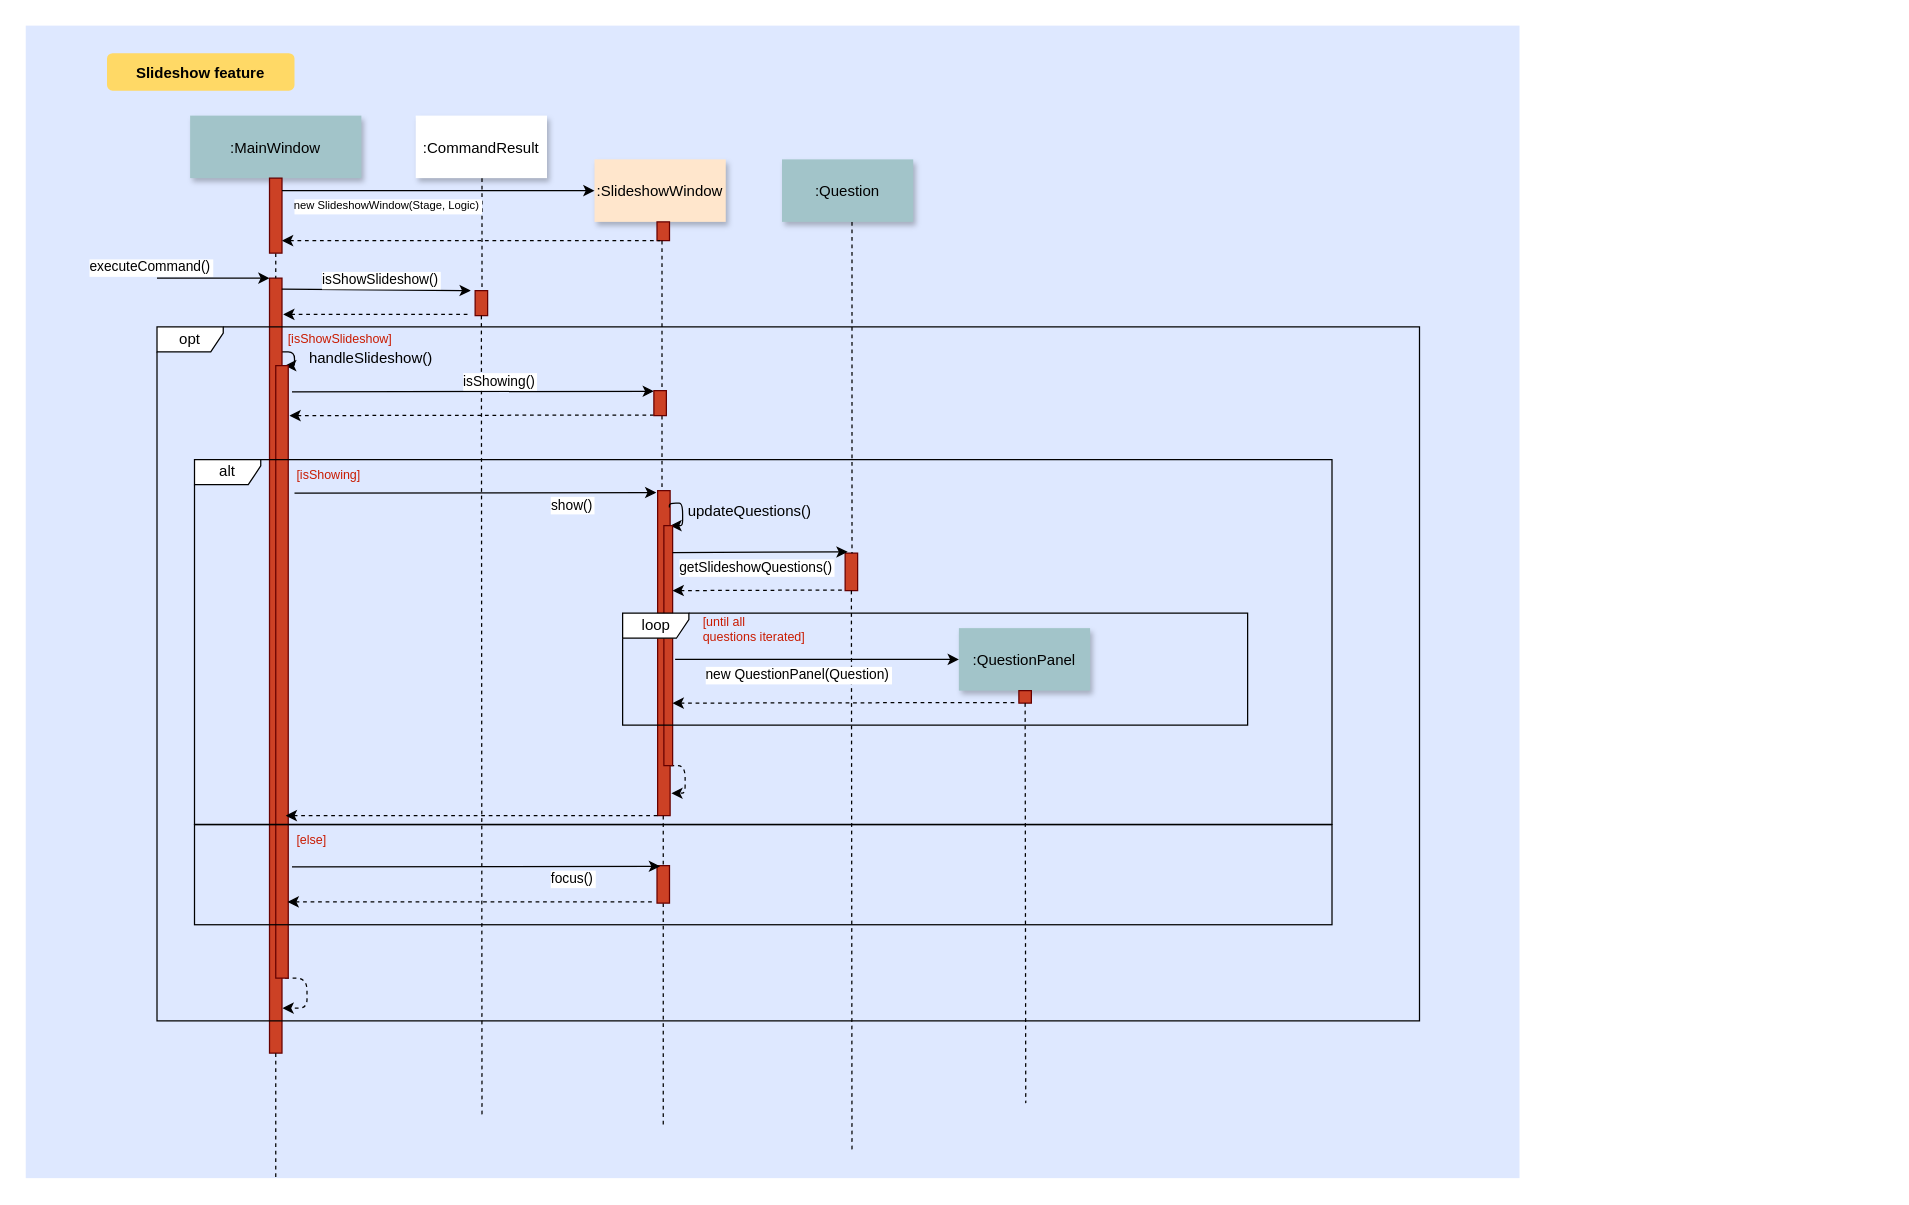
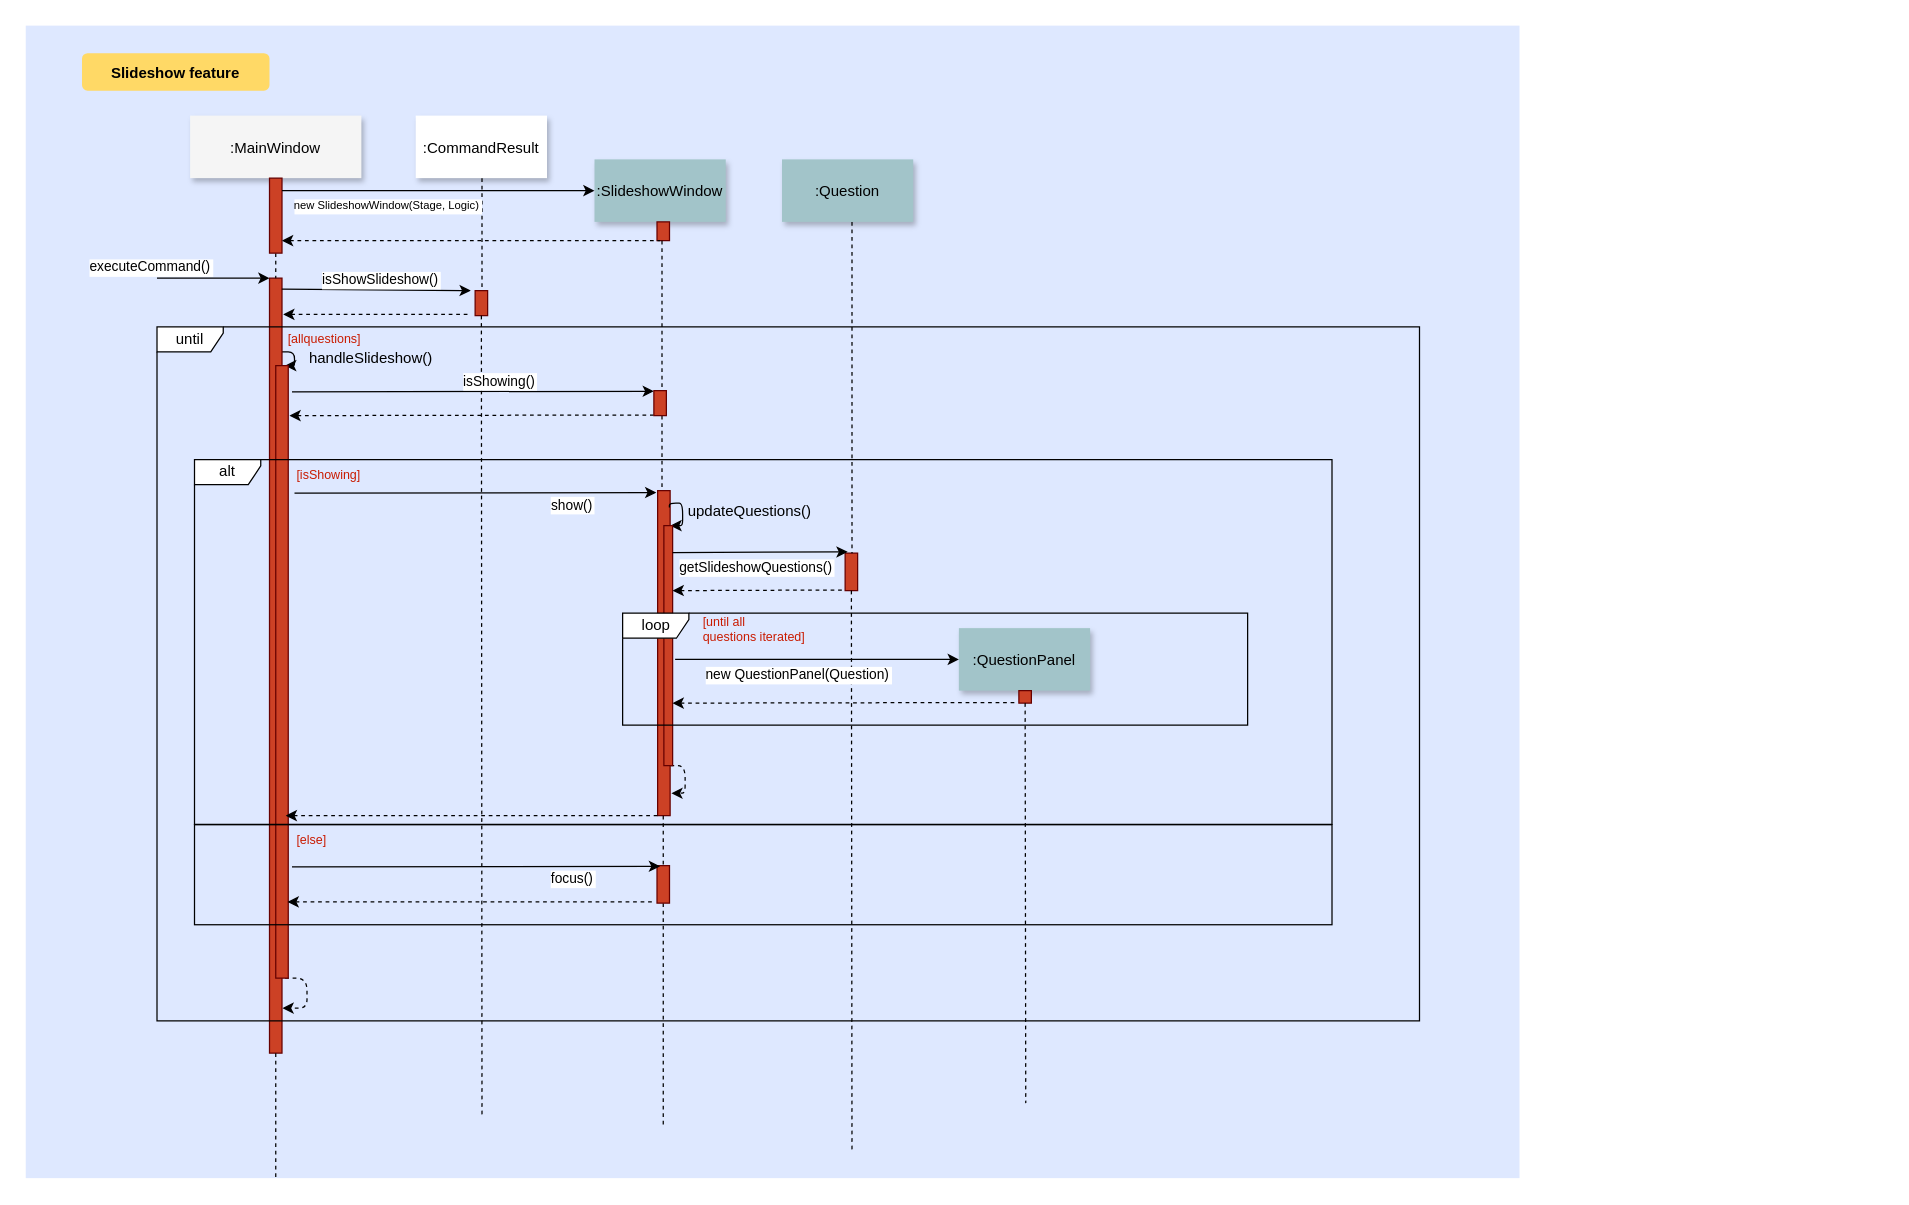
(201, 72) -> (176, 72)
(276, 147) -> (276, 147)
(660, 191) -> (660, 191)
(190, 339) -> (190, 339)
(343, 339) -> (332, 339)
